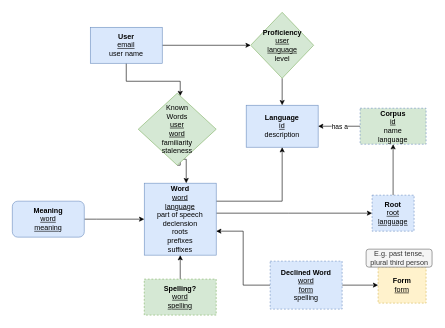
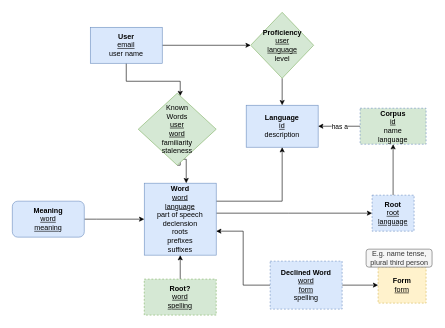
(400, 258) -> (400, 258)
(180, 297) -> (180, 297)
